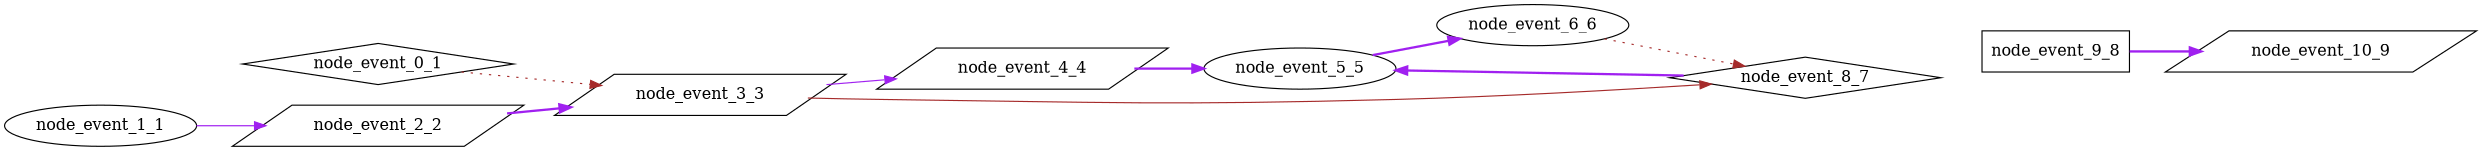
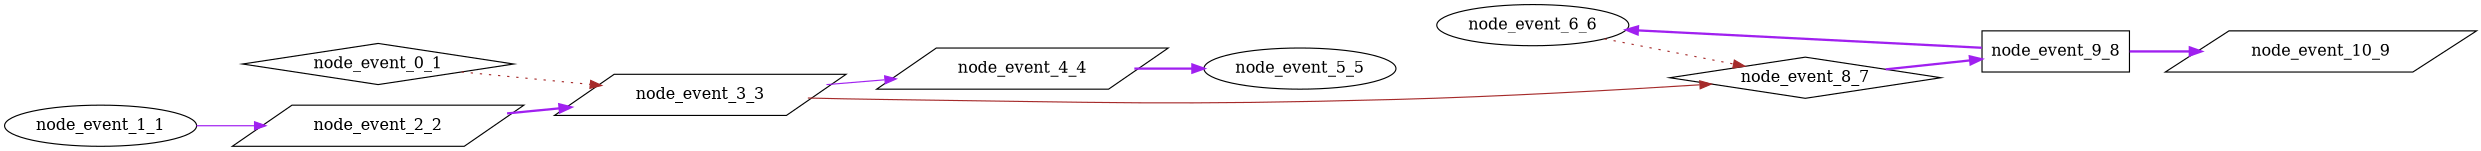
(1411, 48) -> (1810, 39)
(1546, 73) -> (1928, 65)
